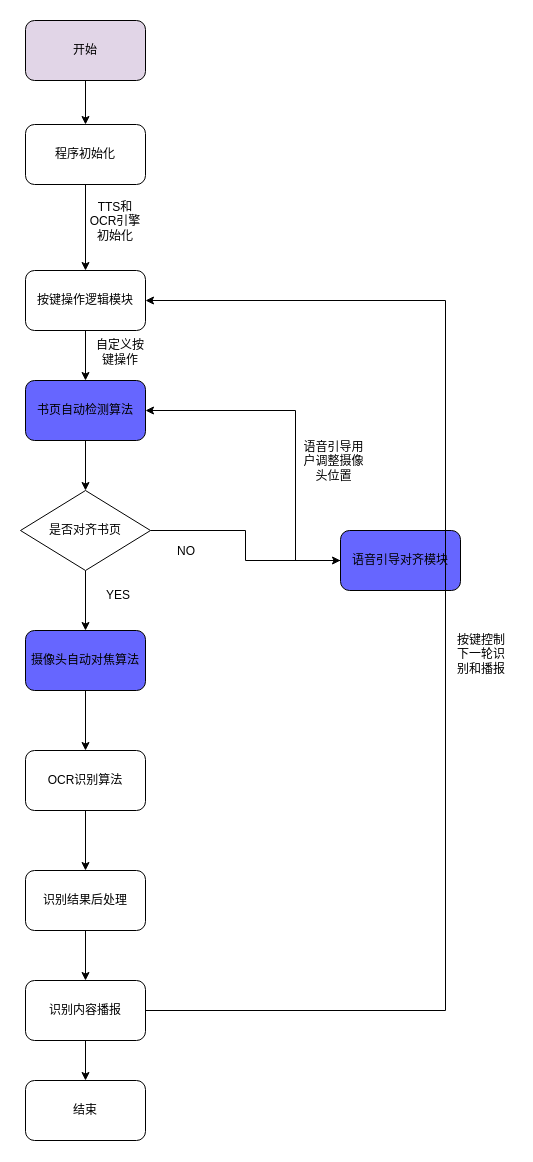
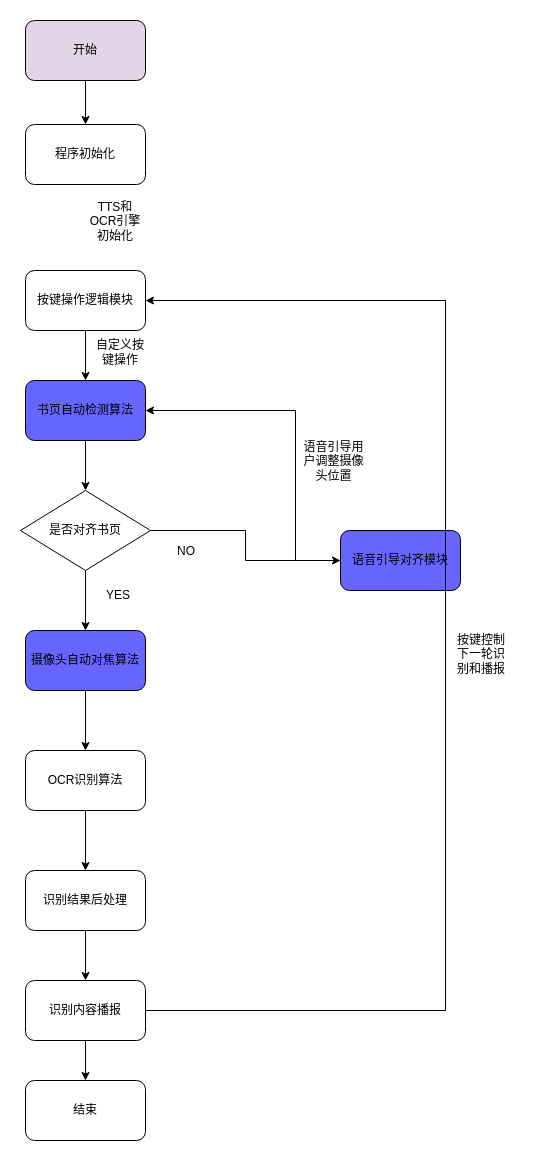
(86, 224) -> none
